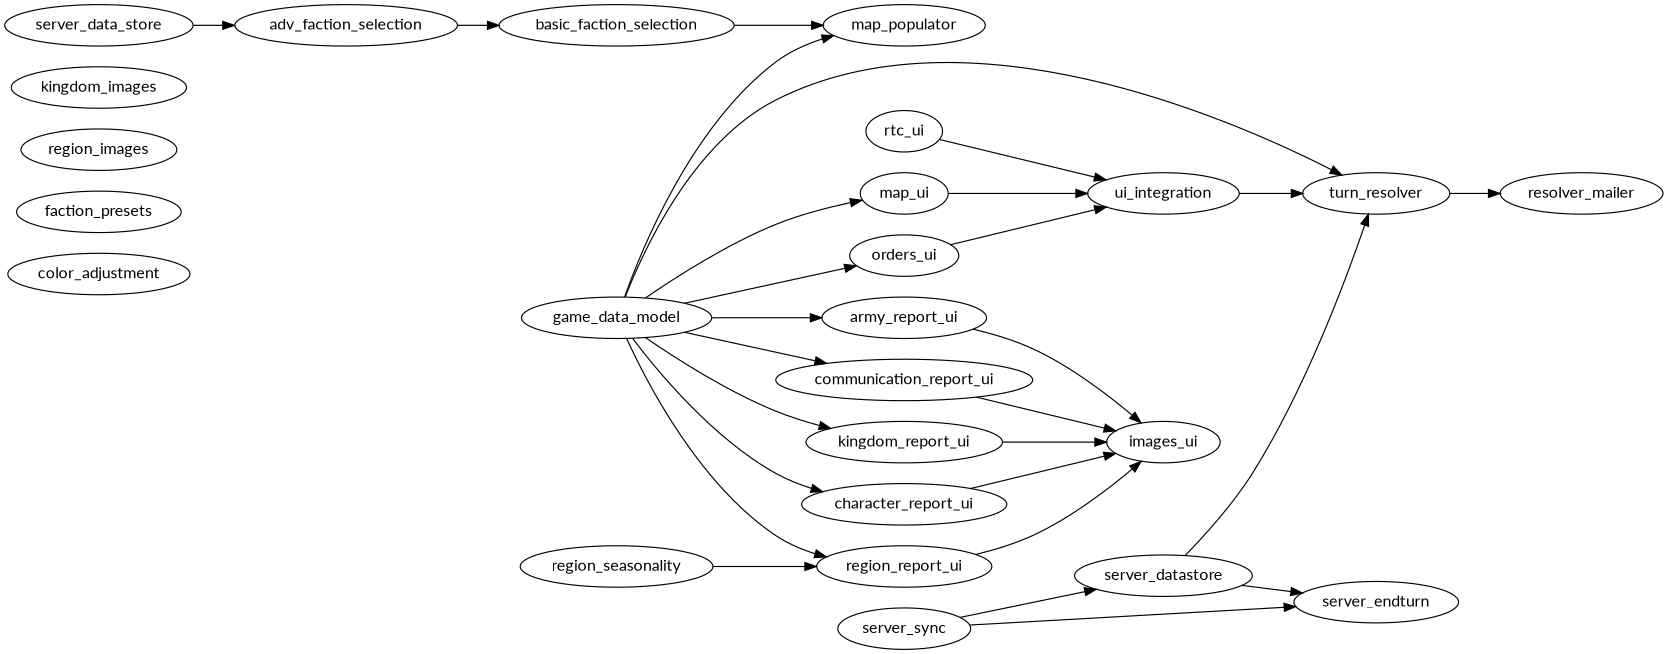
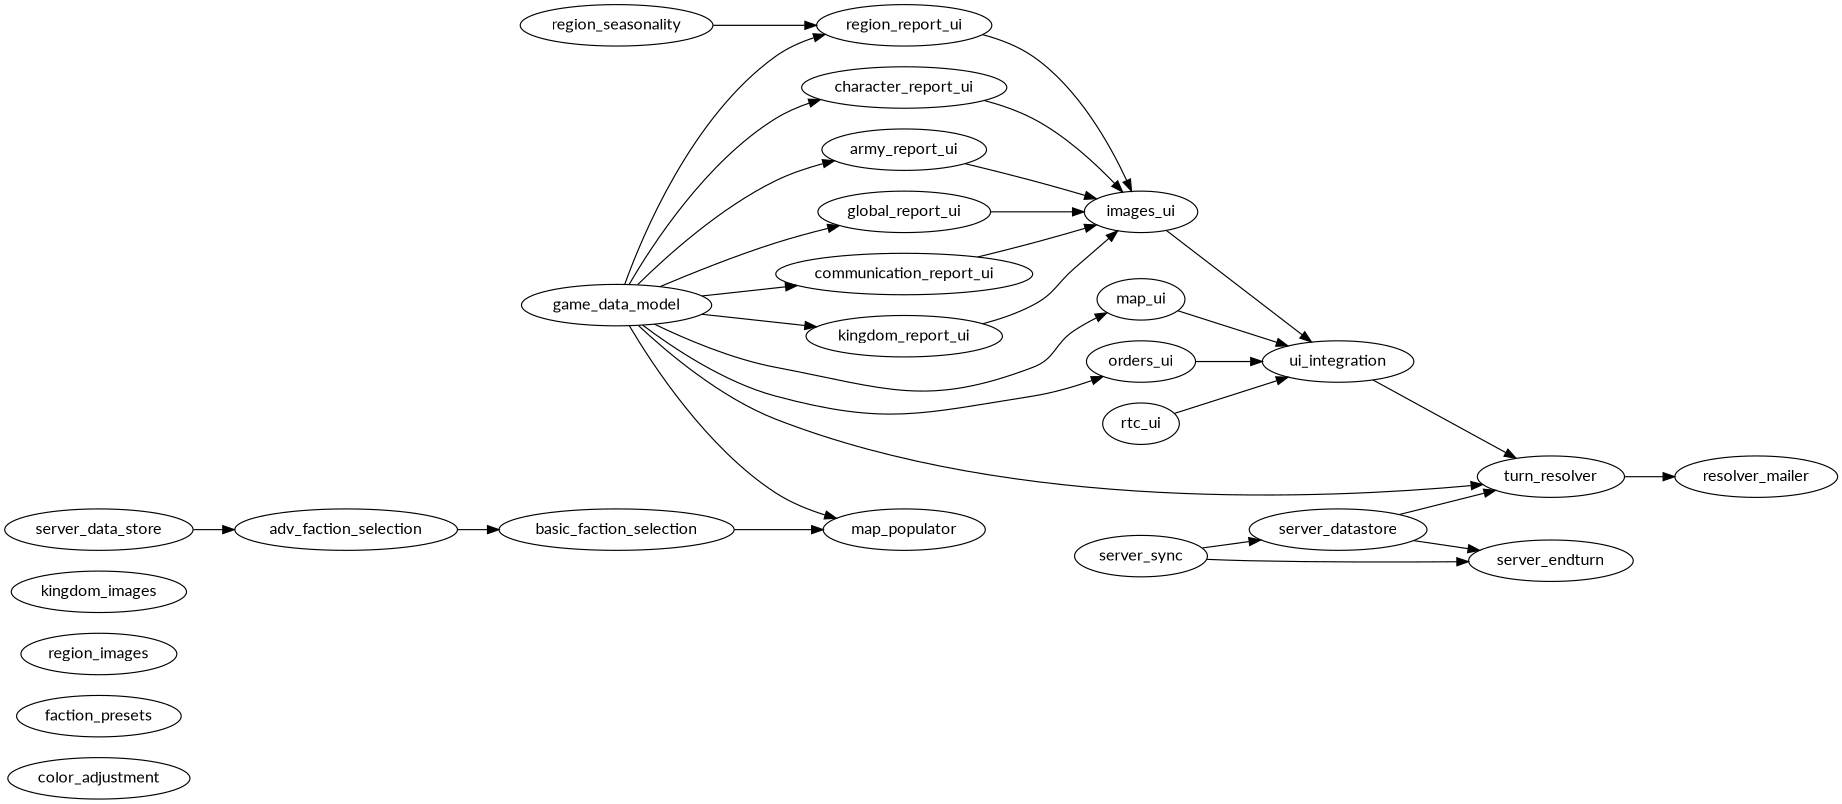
none -> (904, 212)
none -> (1234, 283)
